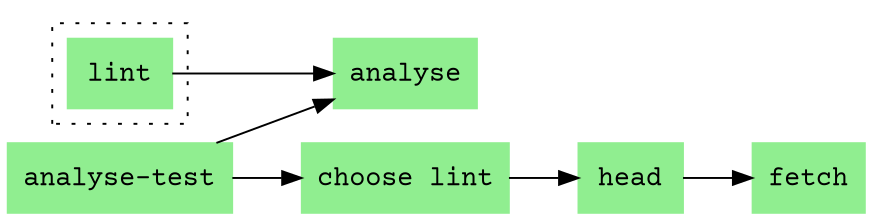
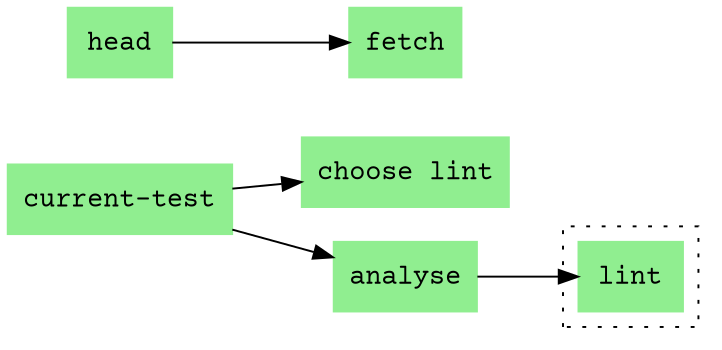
(243, 74) -> (518, 277)
(120, 178) -> (120, 199)
(534, 178) -> none
